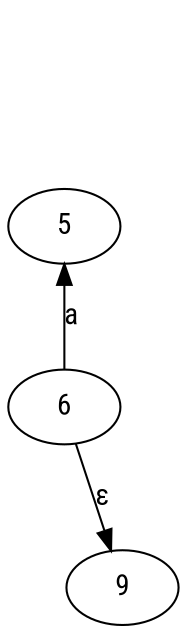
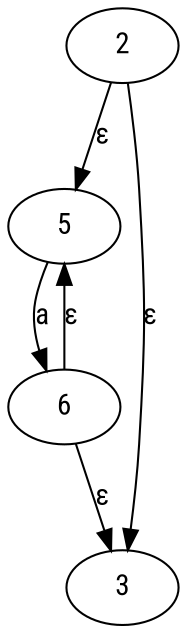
none -> (123, 46)
none -> (35, 306)
(72, 317) -> (72, 317)
(123, 588) -> (123, 588)
